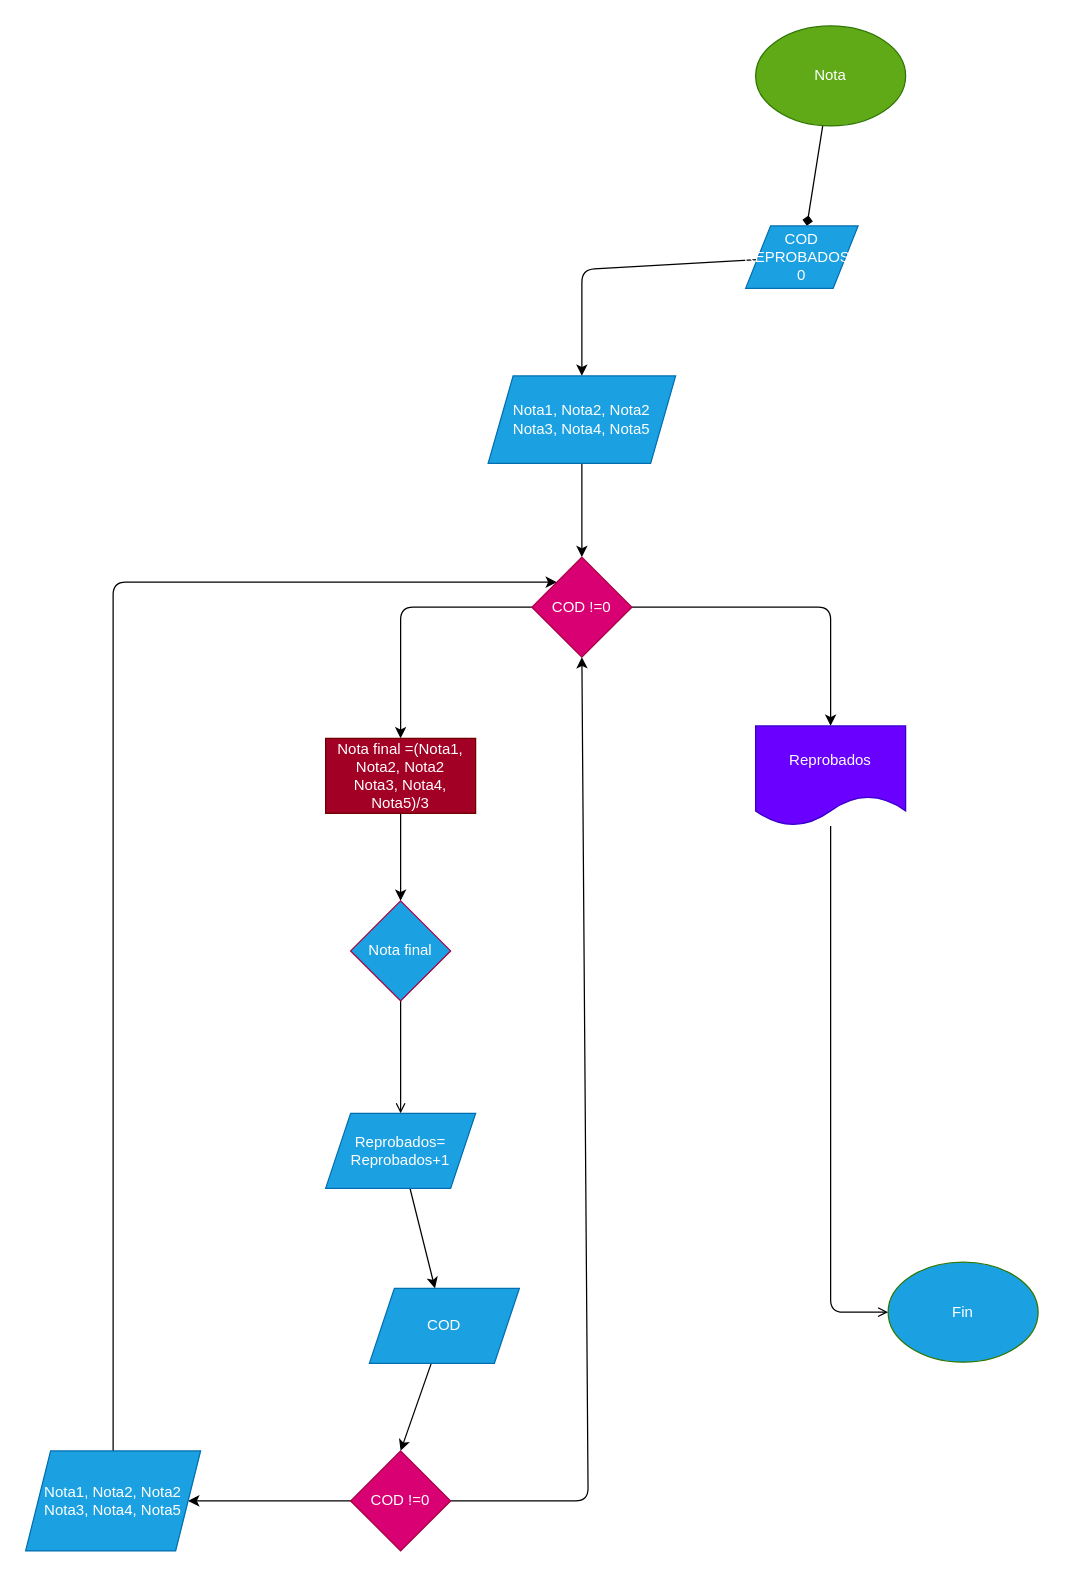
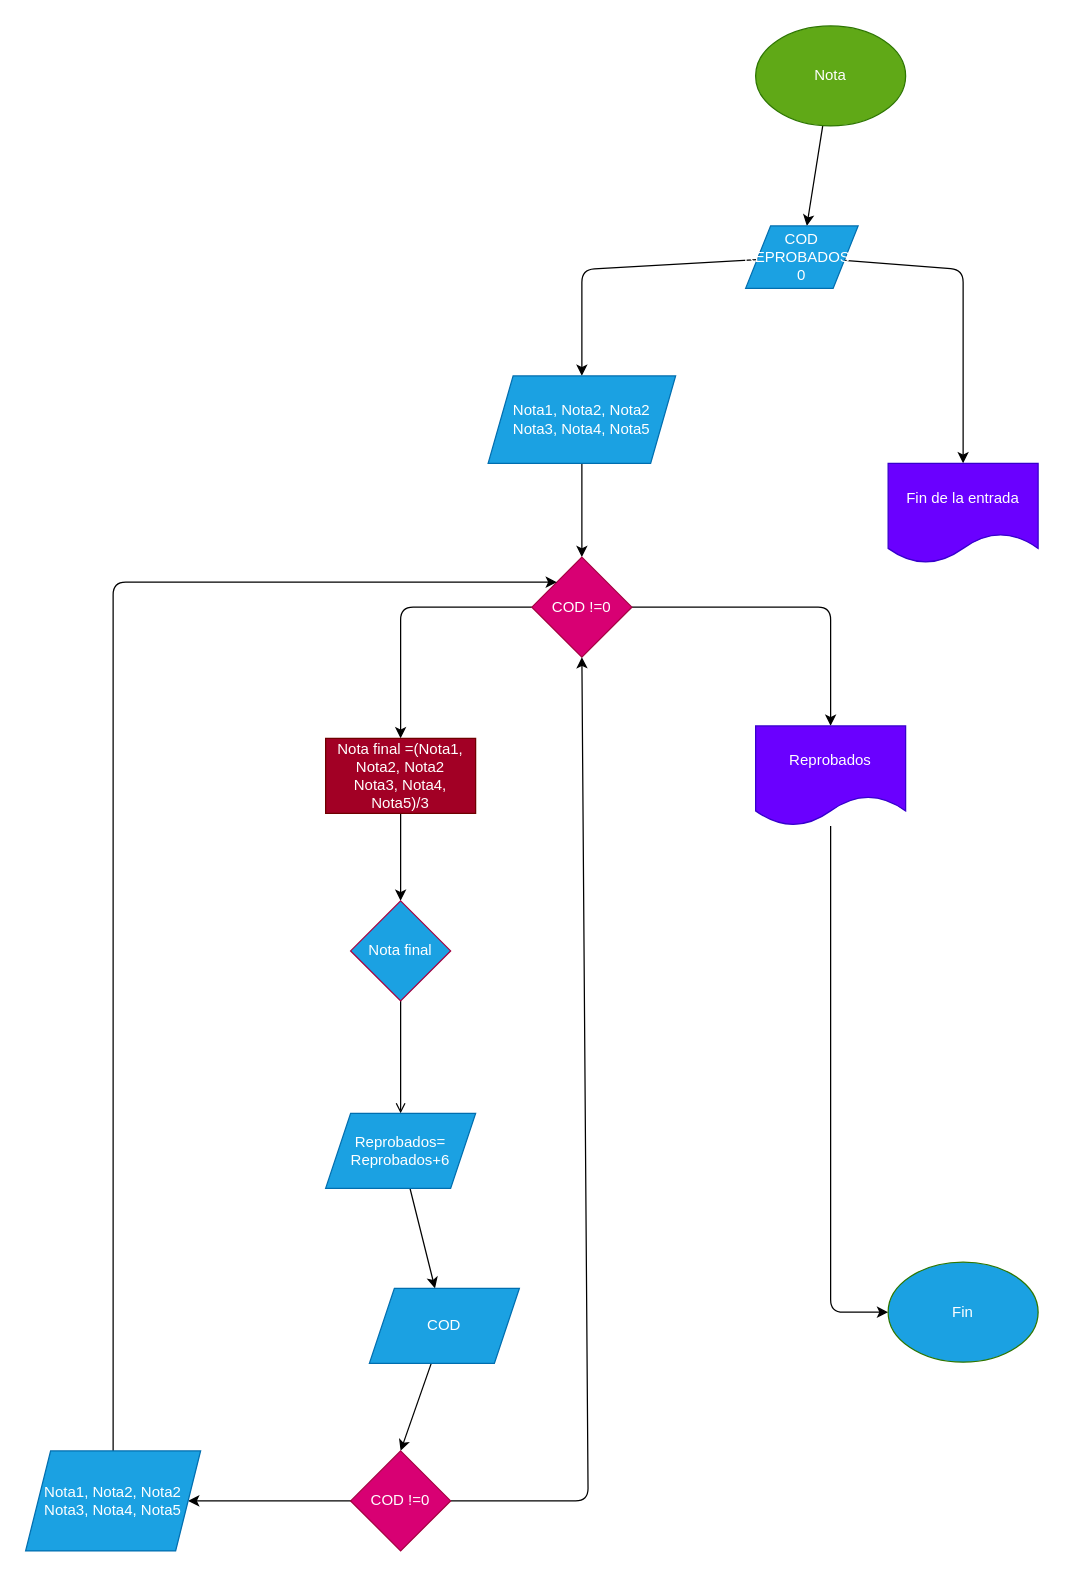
(808, 215) -> (808, 216)
none -> (963, 307)
none -> (963, 513)
(401, 1151) -> (401, 1151)
(880, 1312) -> (878, 1312)
